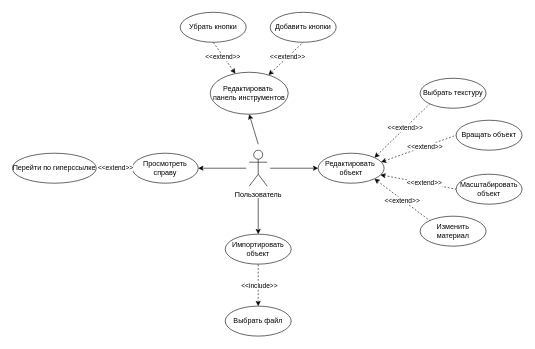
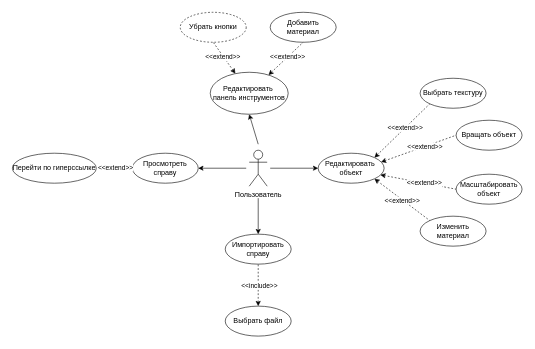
(213, 27) -> (213, 27)
(303, 27) -> (303, 27)
(258, 249) -> (258, 249)
